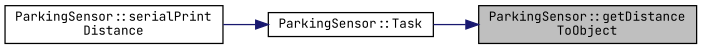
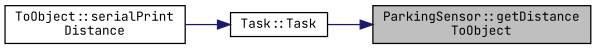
(114, 25) -> (95, 25)
(351, 25) -> (279, 25)
